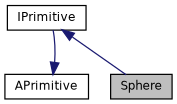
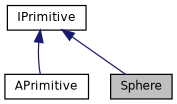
(55, 46) -> (39, 59)
